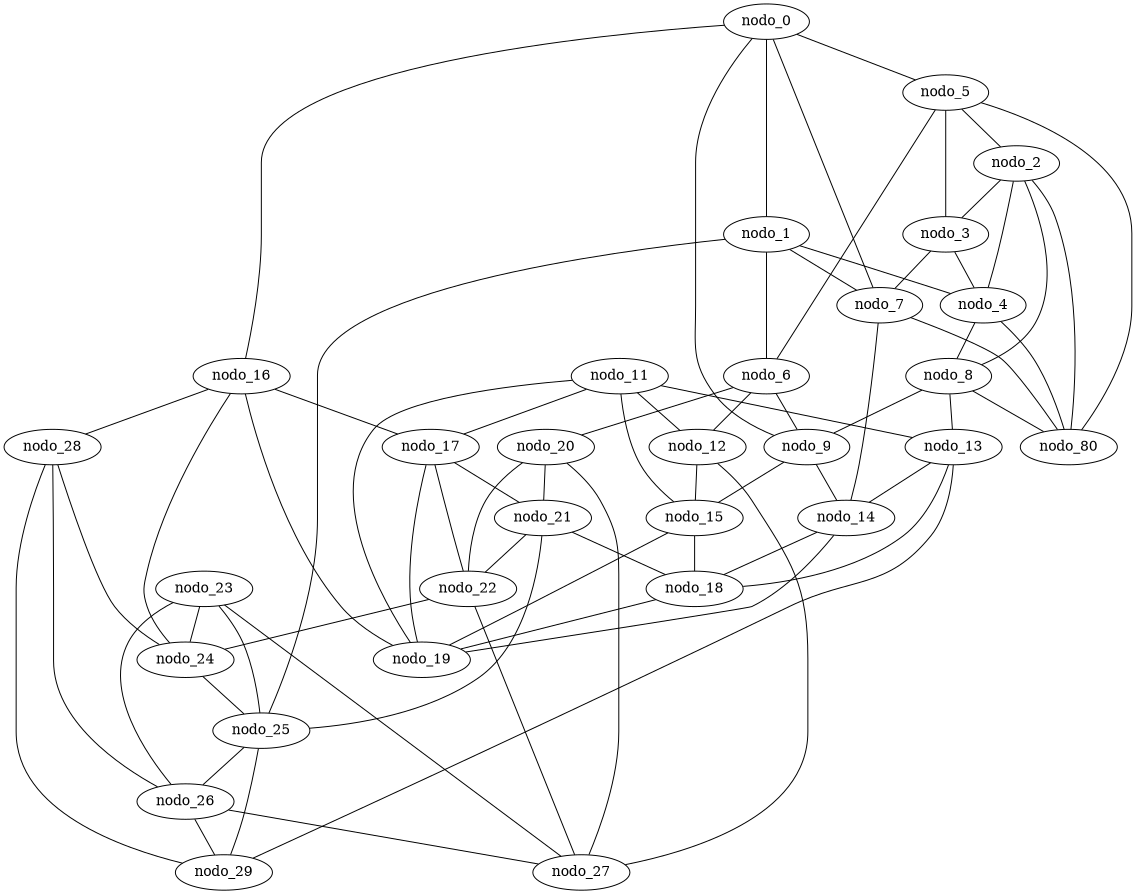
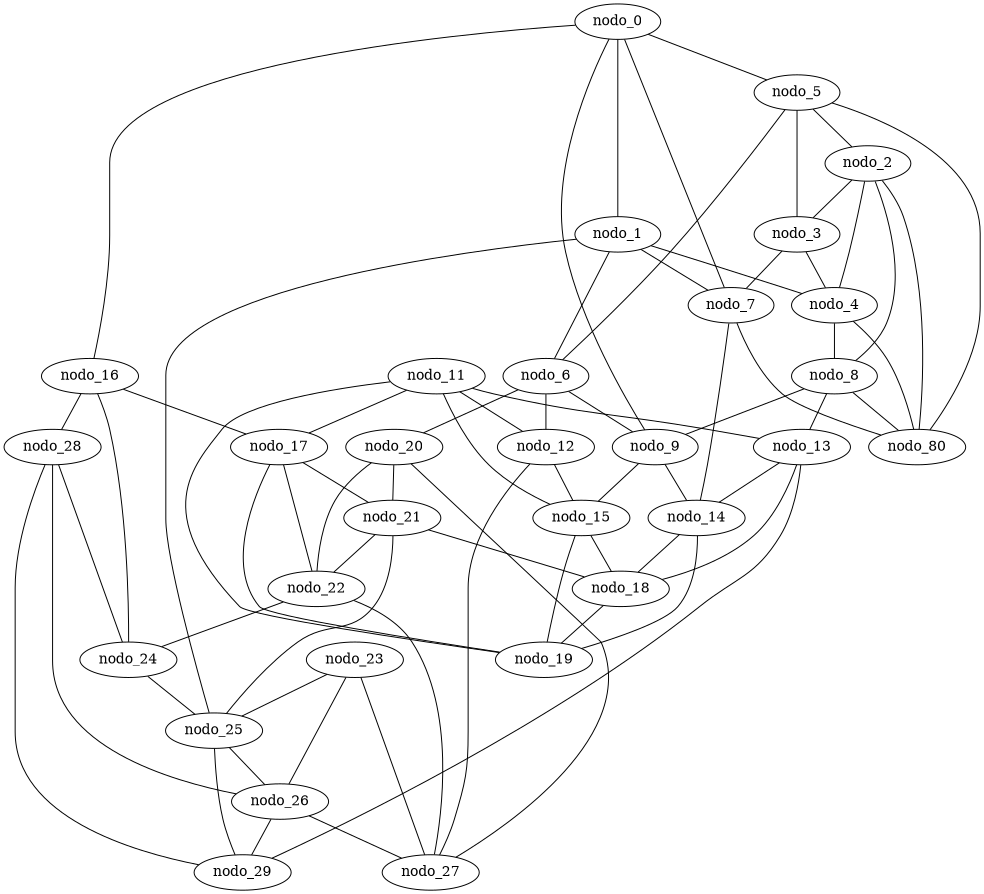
(296, 535) -> none
(195, 624) -> none
